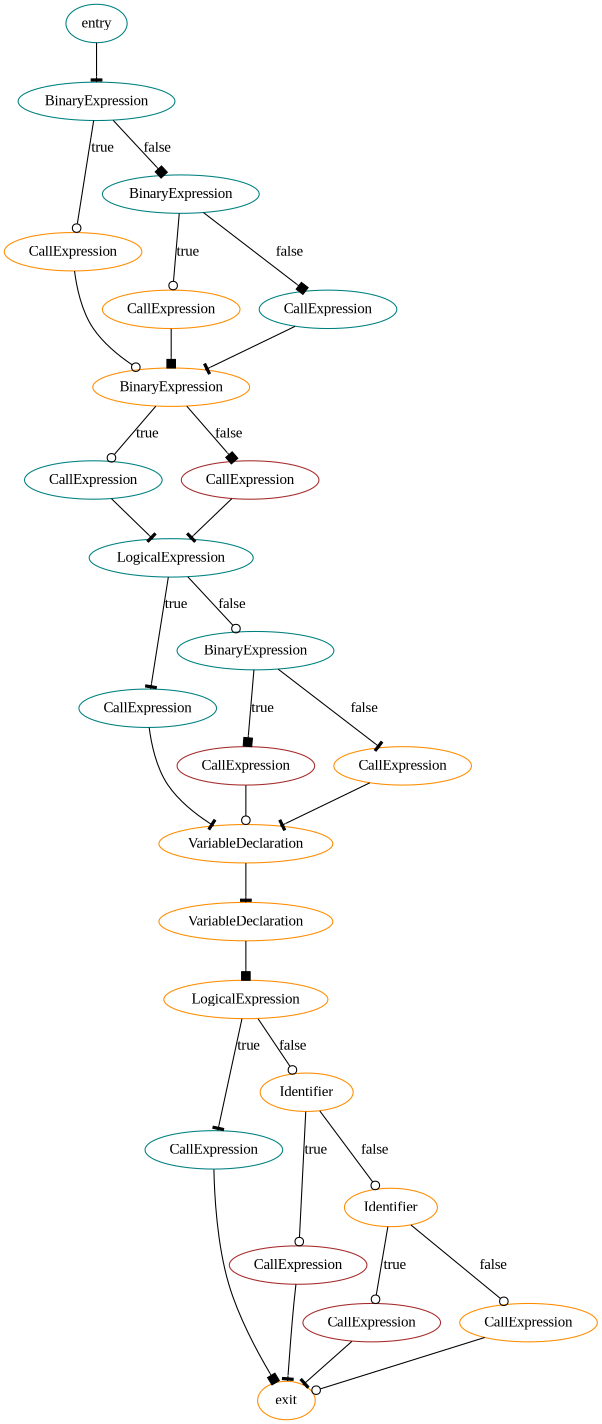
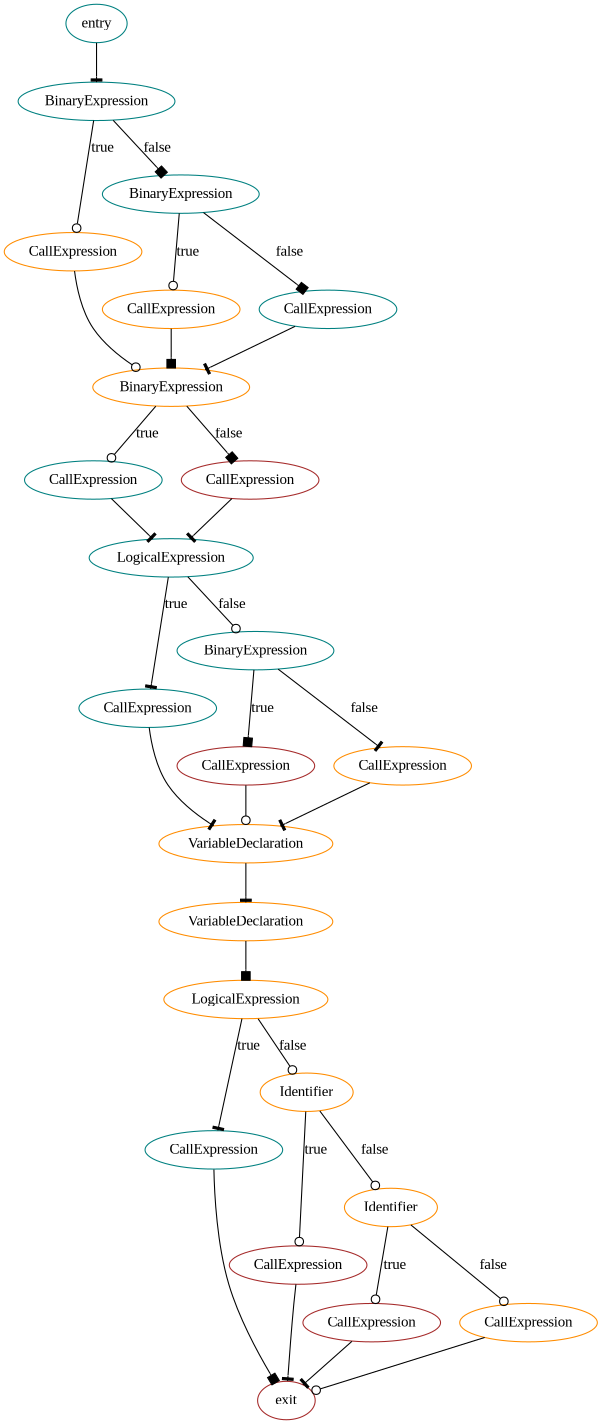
(286, 1401) -> (286, 1401)
